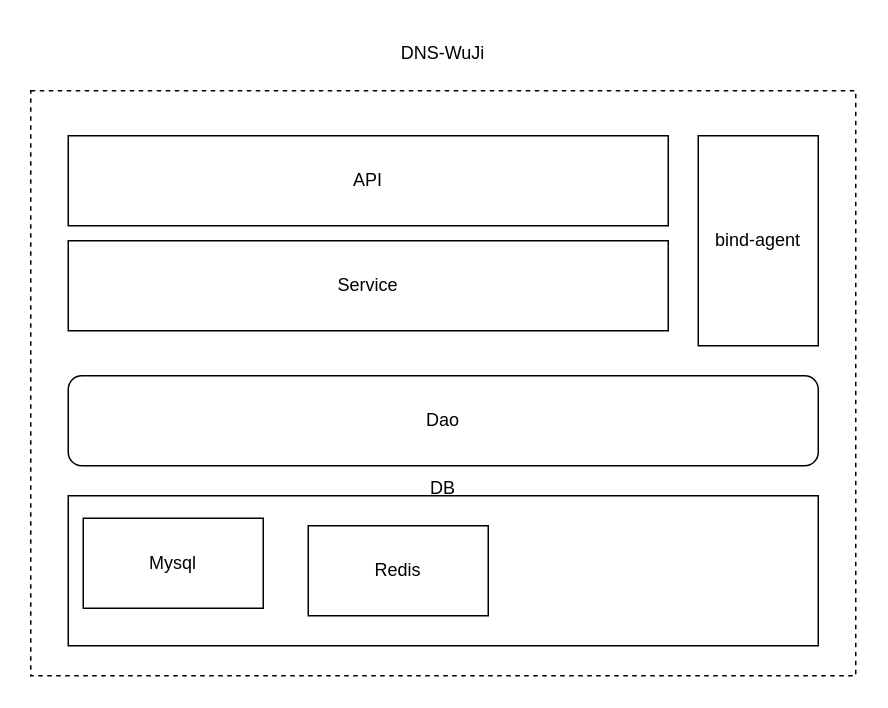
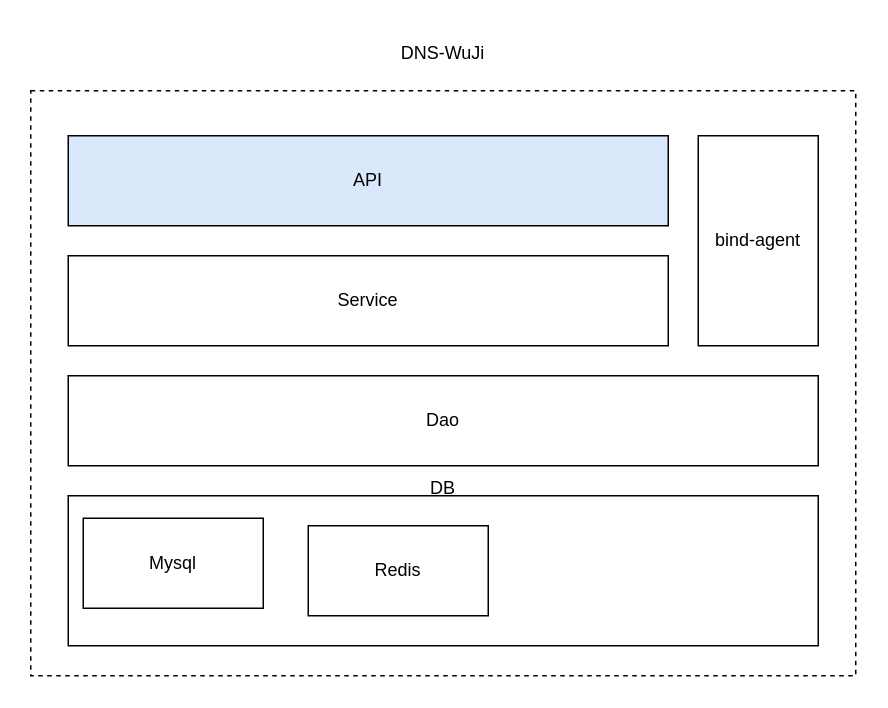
(368, 181) -> (368, 181)
(368, 286) -> (368, 301)
(443, 421) -> (443, 421)
